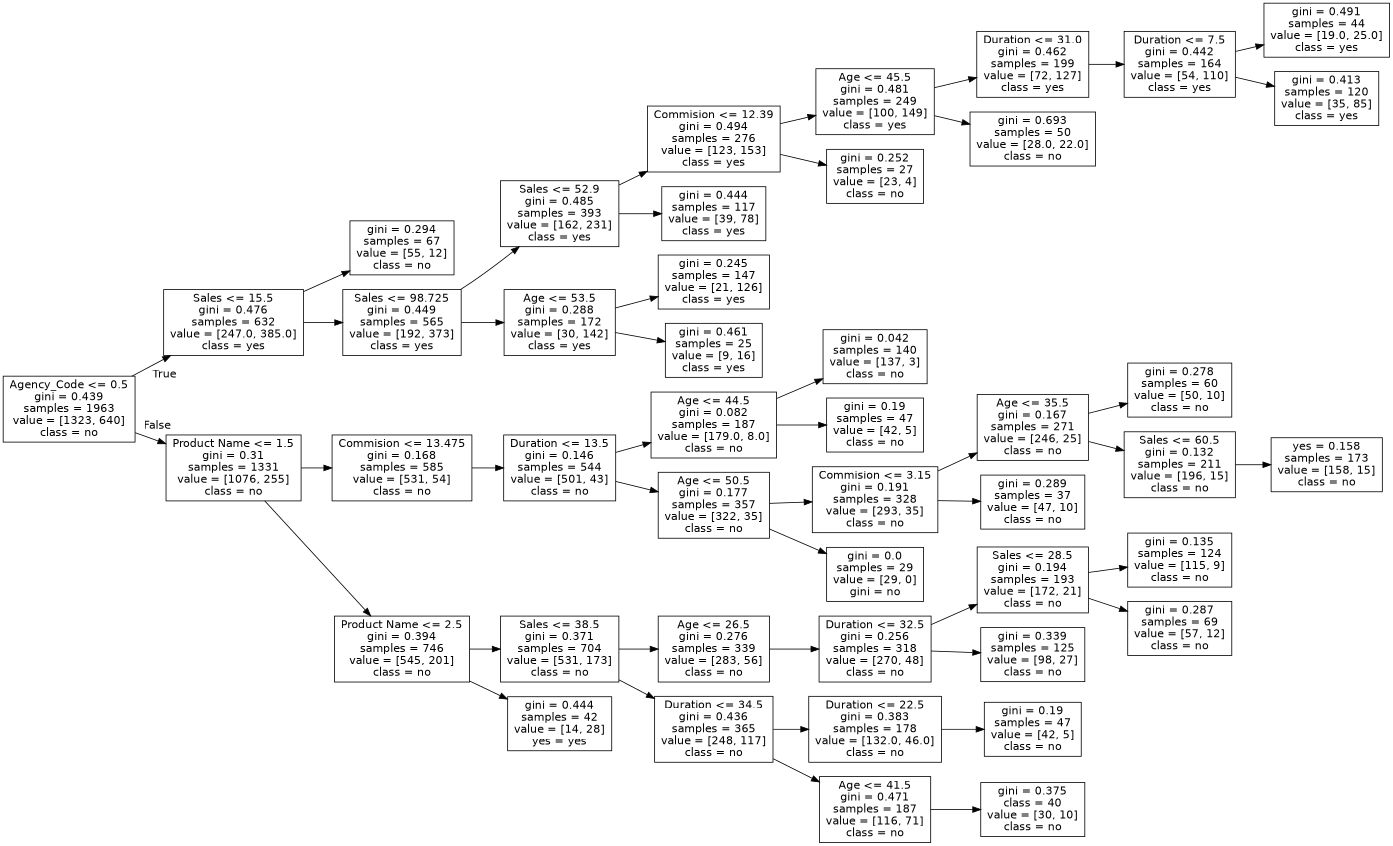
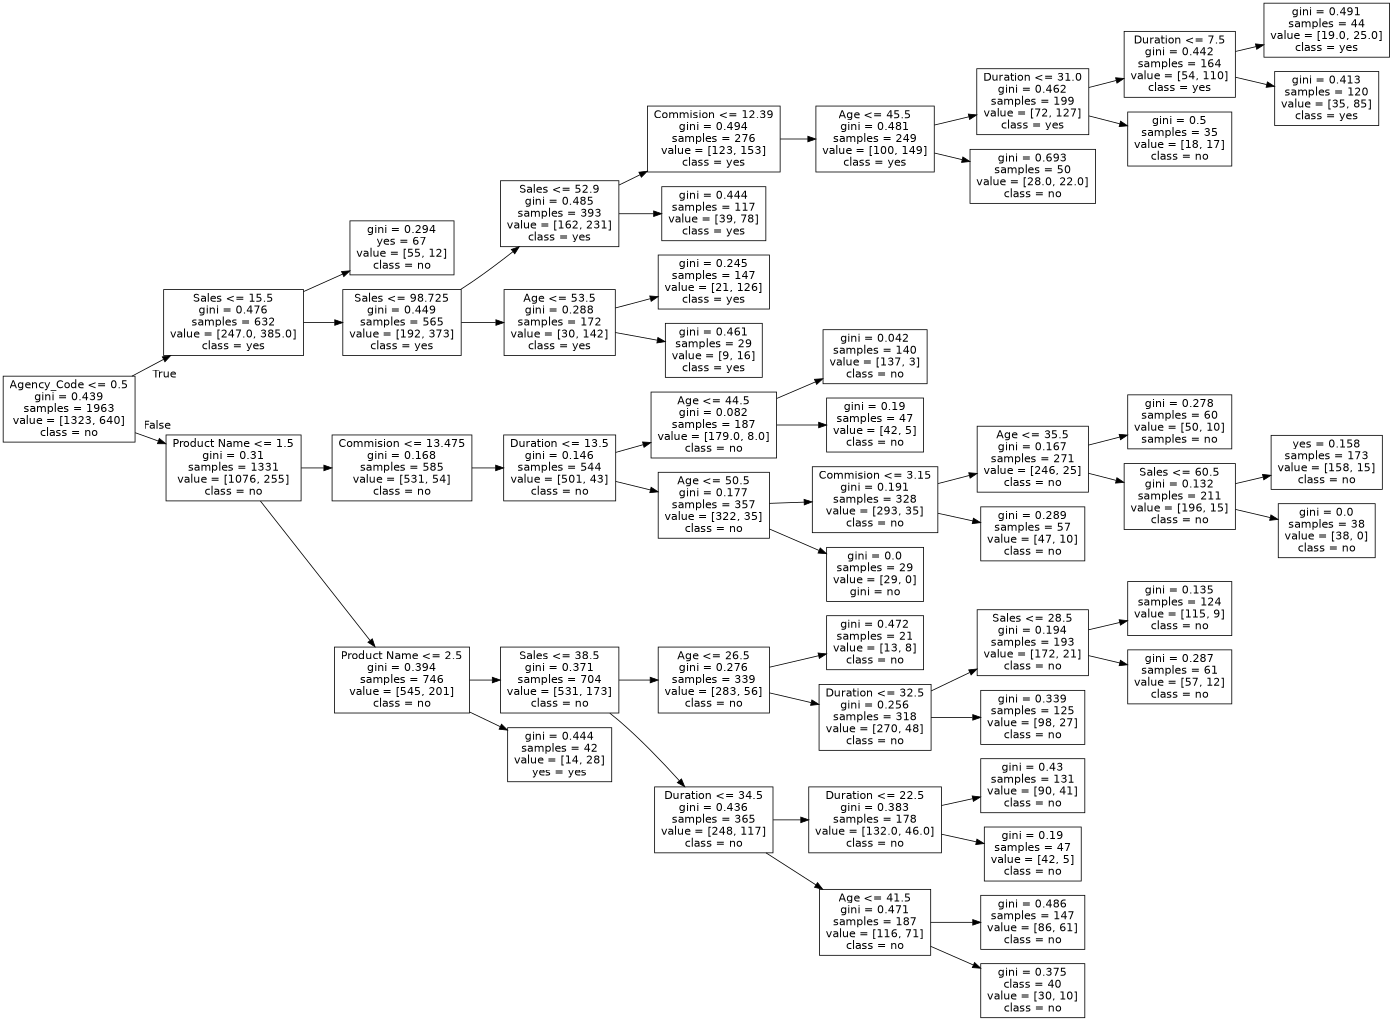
none -> (1180, 139)
(875, 176) -> none
(402, 248) -> (402, 248)
(714, 350) -> (714, 350)
(1180, 390) -> (1180, 422)
(1033, 502) -> (1033, 534)
none -> (1327, 531)
(1180, 628) -> (1180, 677)
none -> (875, 643)
none -> (1033, 786)
none -> (1033, 922)
